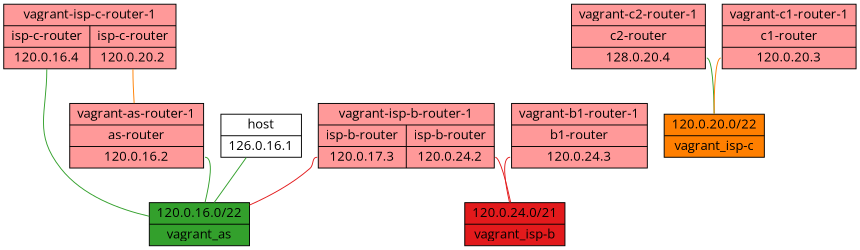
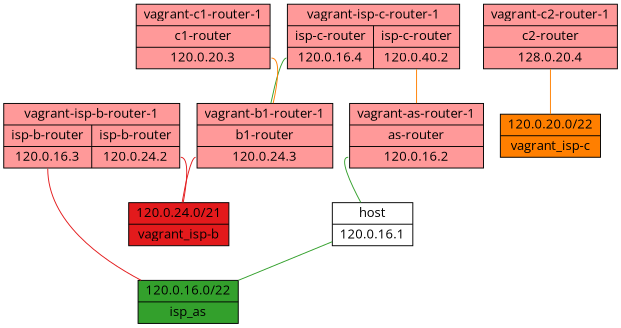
(133, 58) -> (417, 58)
(713, 85) -> (550, 92)
(715, 85) -> (277, 79)
(261, 146) -> (373, 234)
(362, 157) -> (48, 157)
(61, 168) -> (276, 80)
(210, 179) -> (350, 180)
(199, 234) -> (188, 312)
